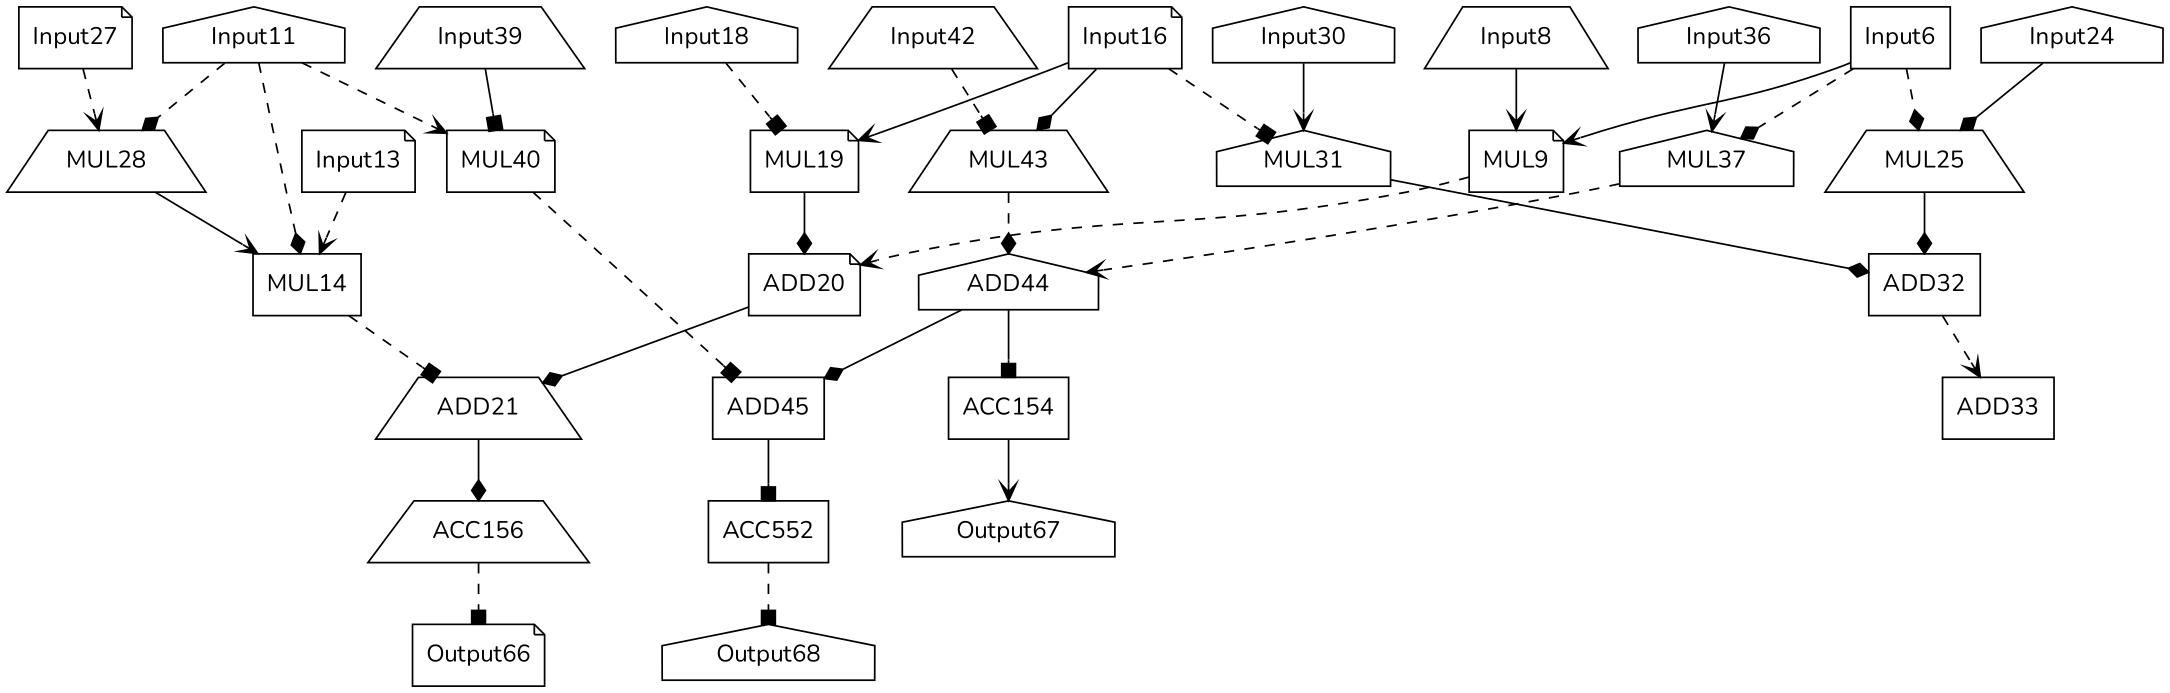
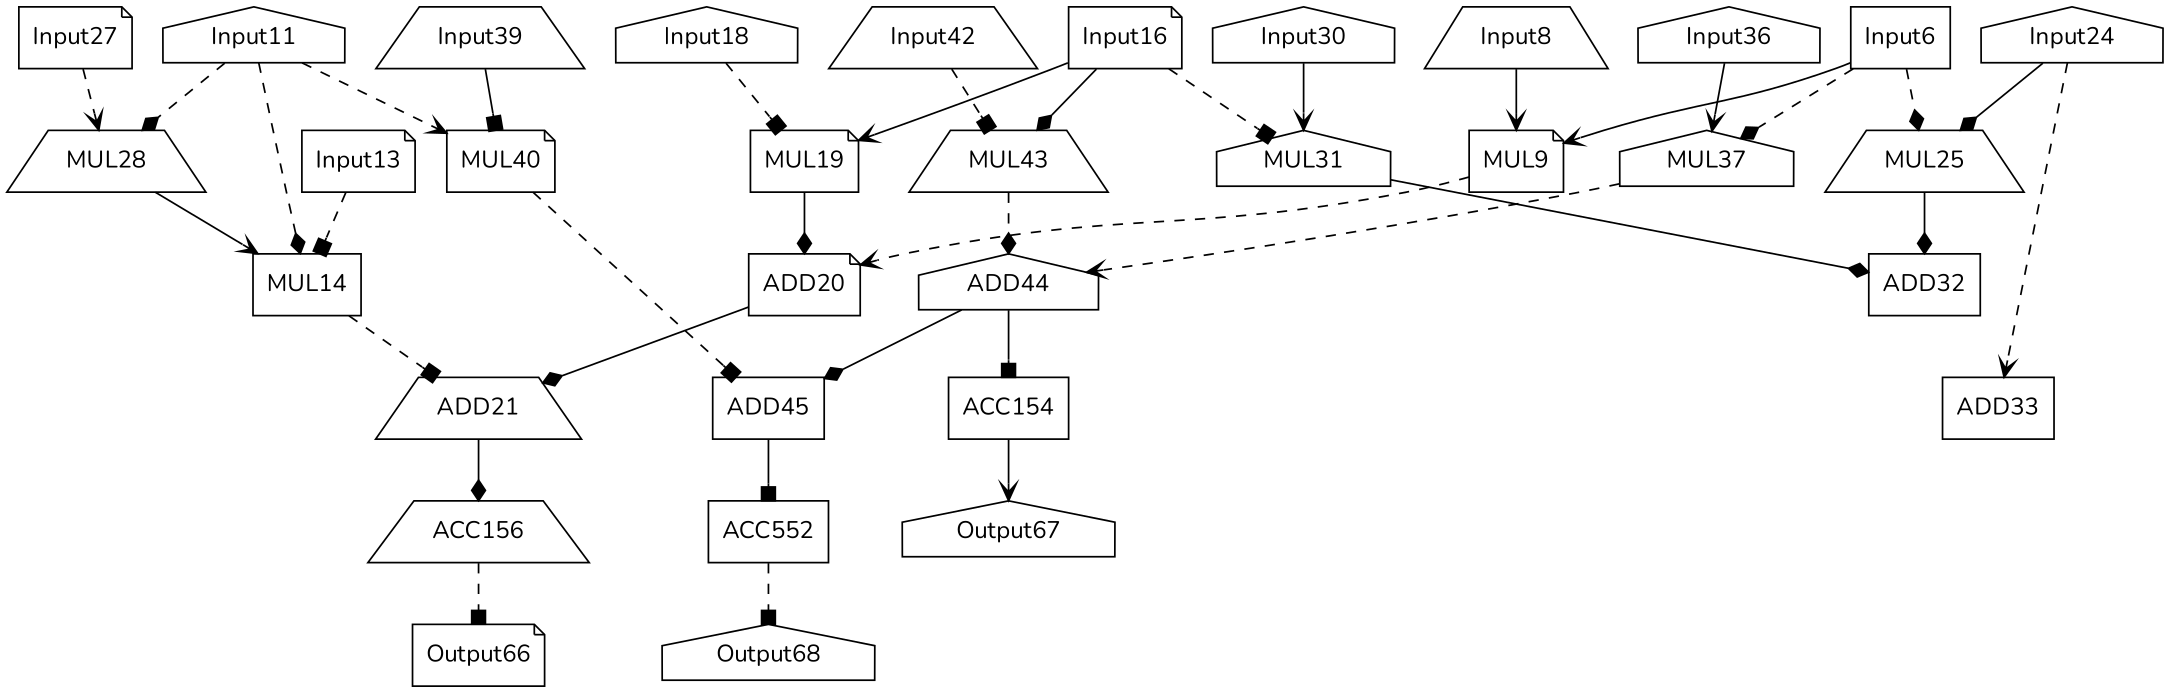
(336, 215) -> (336, 215)
(1957, 339) -> (2038, 212)
